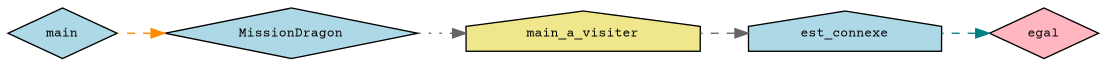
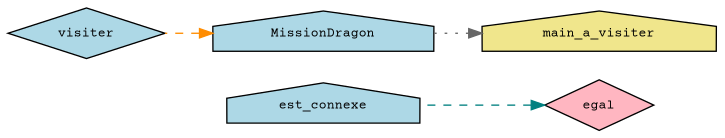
(63, 33) -> (86, 33)
(291, 33) -> (323, 33)
(717, 33) -> none
